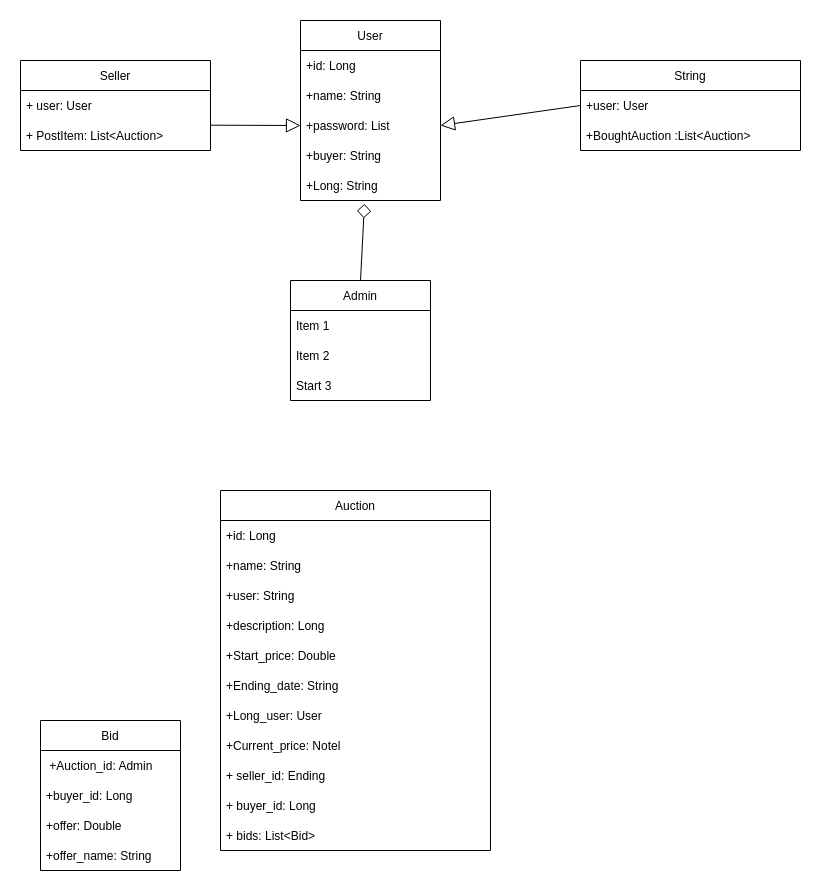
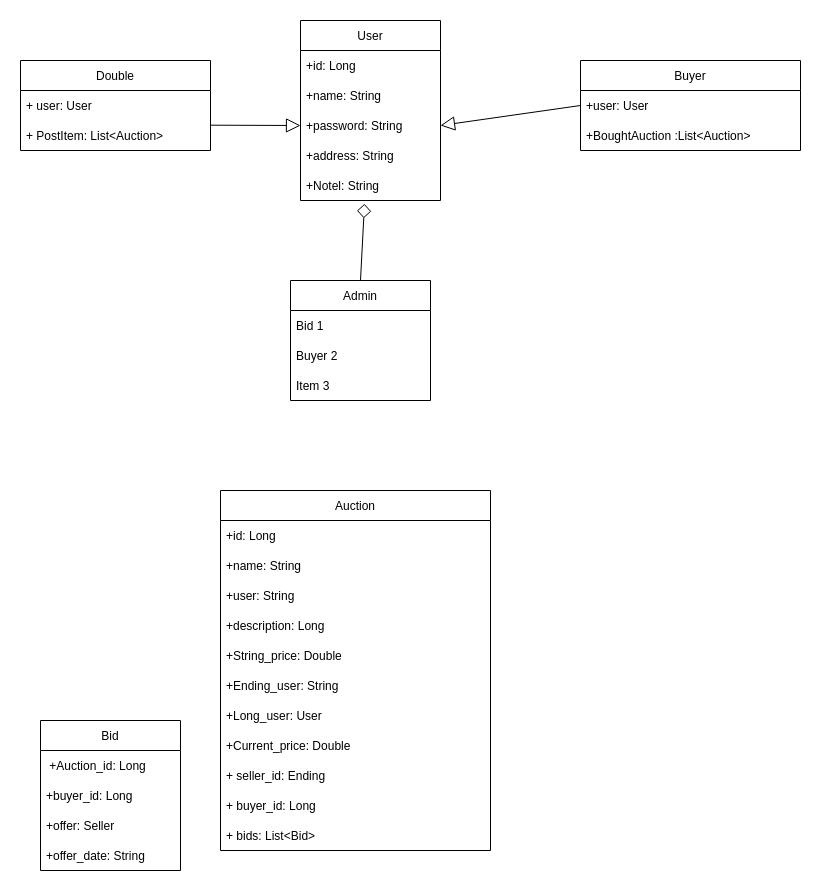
(115, 76) -> (115, 76)
(690, 76) -> (690, 76)
(352, 126) -> (358, 126)
(348, 156) -> (355, 156)
(345, 186) -> (347, 186)
(315, 326) -> (310, 326)
(315, 356) -> (318, 356)
(318, 386) -> (315, 386)
(287, 656) -> (289, 656)
(287, 686) -> (287, 686)
(290, 746) -> (294, 746)
(99, 766) -> (97, 766)
(88, 826) -> (87, 826)
(105, 856) -> (105, 856)
